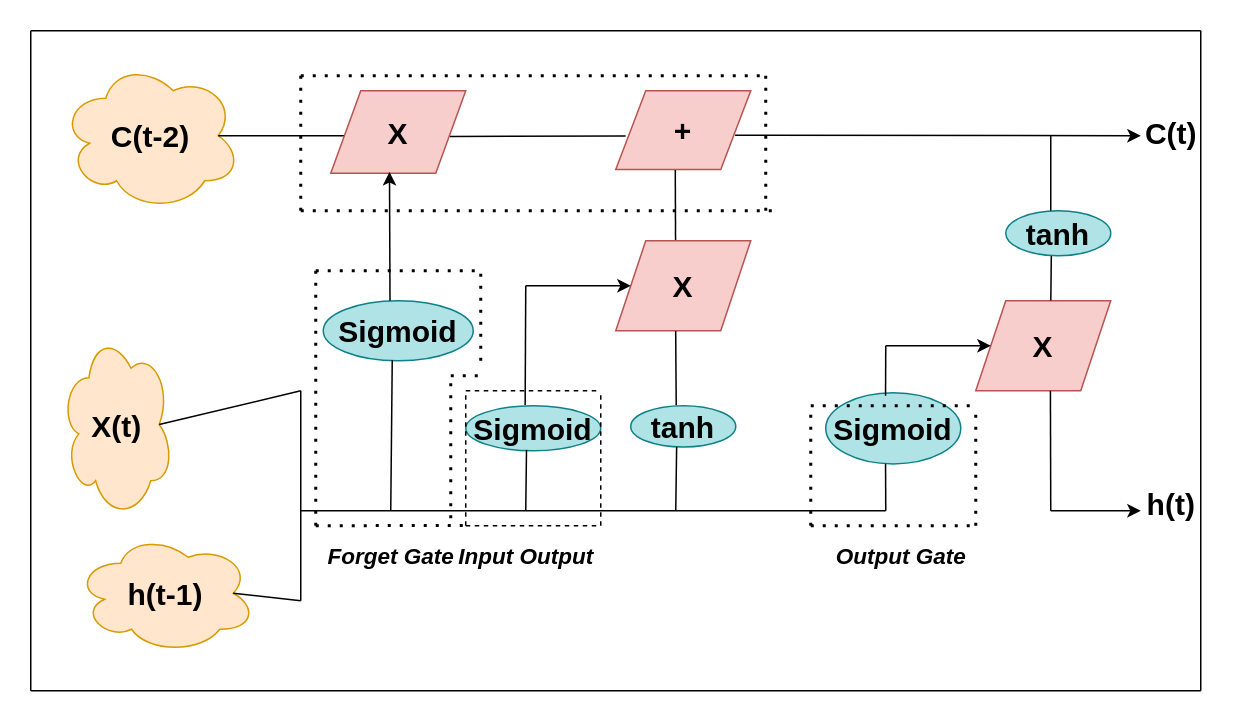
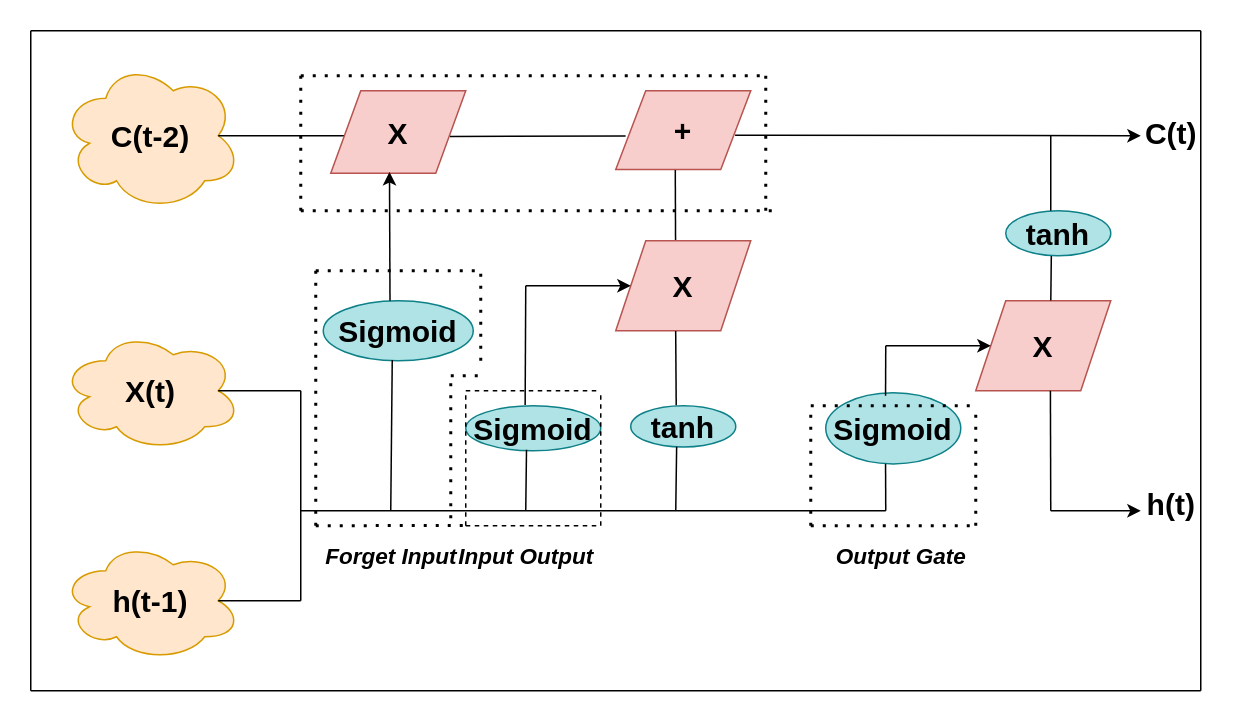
(117, 425) -> (151, 391)
(392, 556) -> (392, 556)
(166, 593) -> (151, 601)
